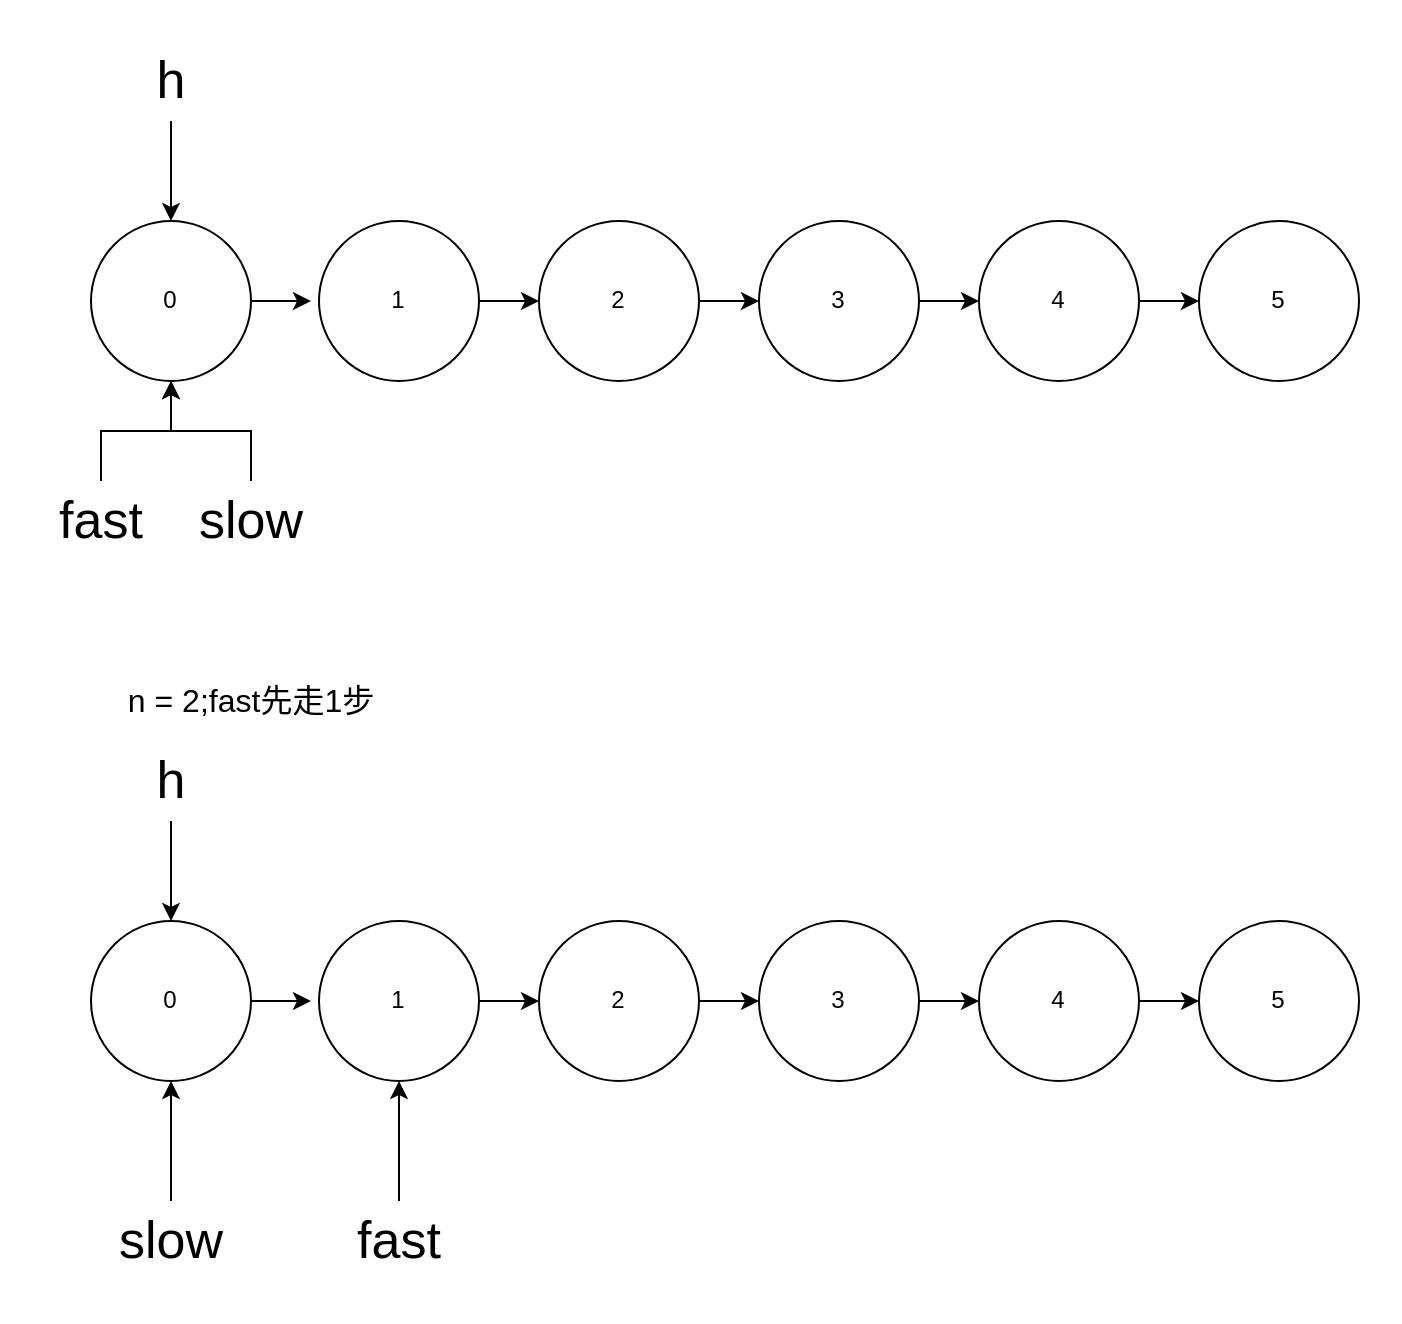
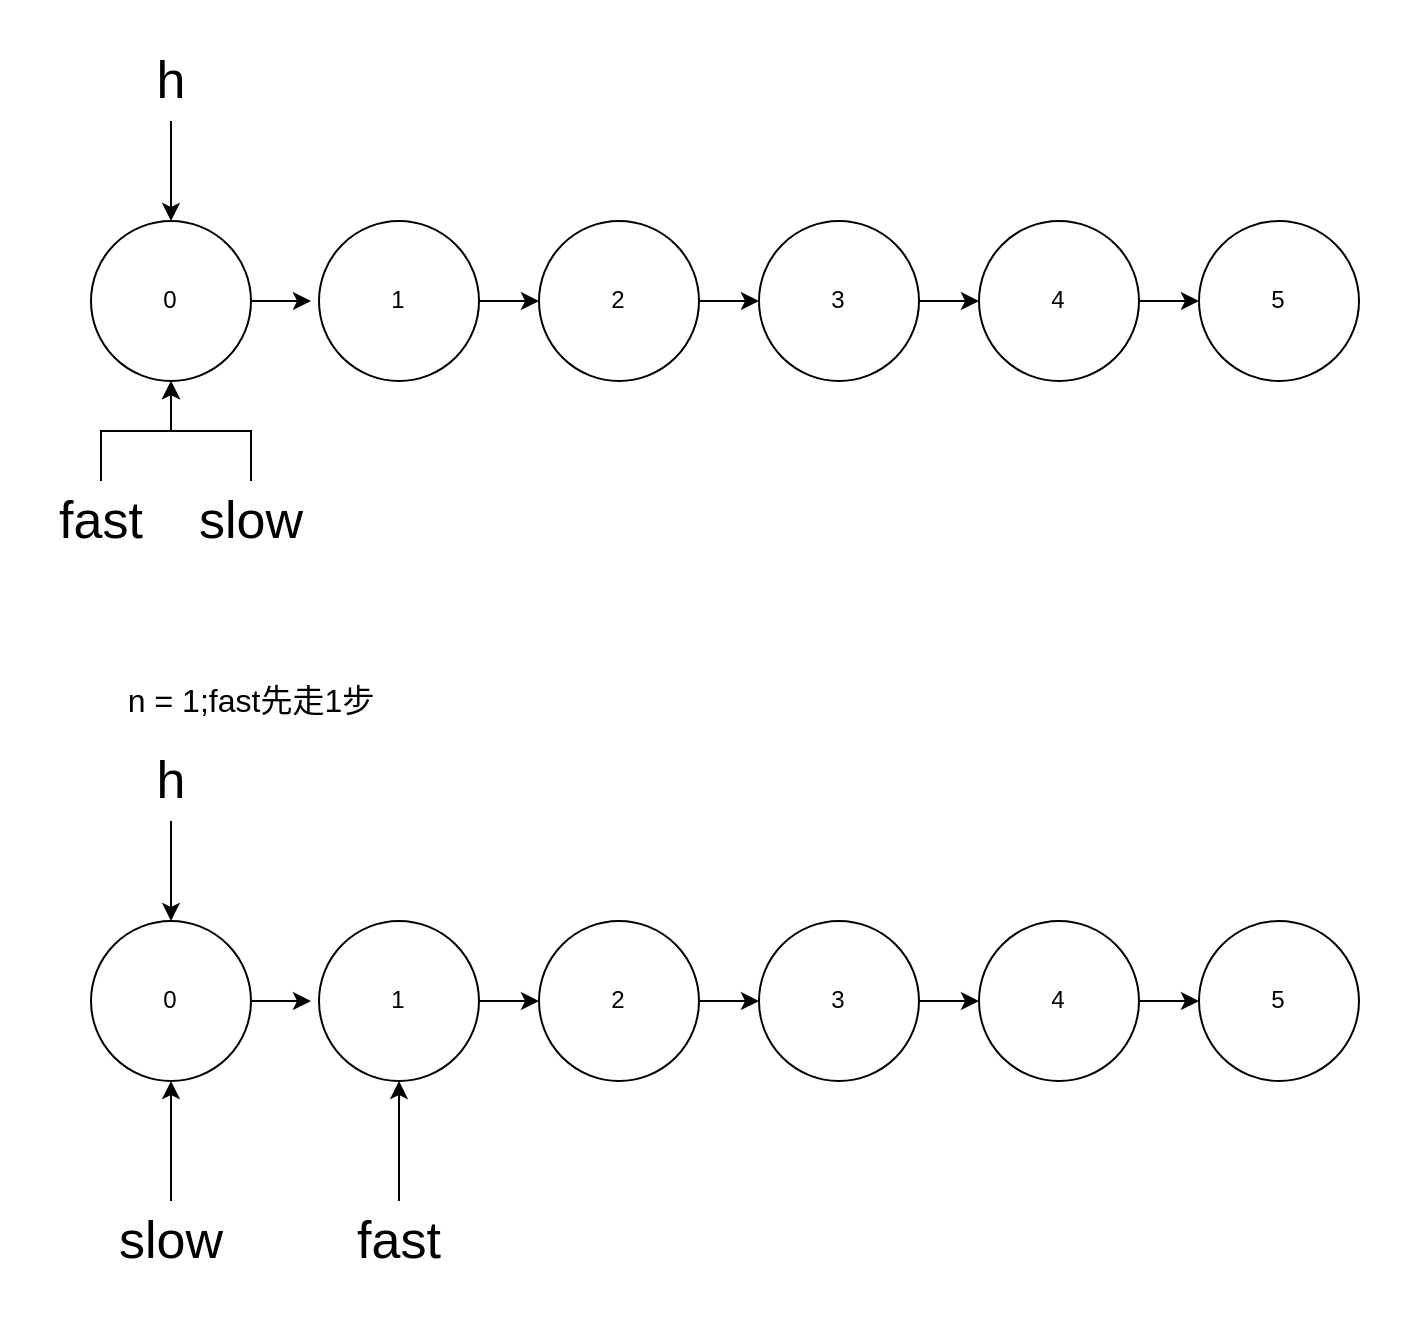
(252, 701) -> (252, 701)
